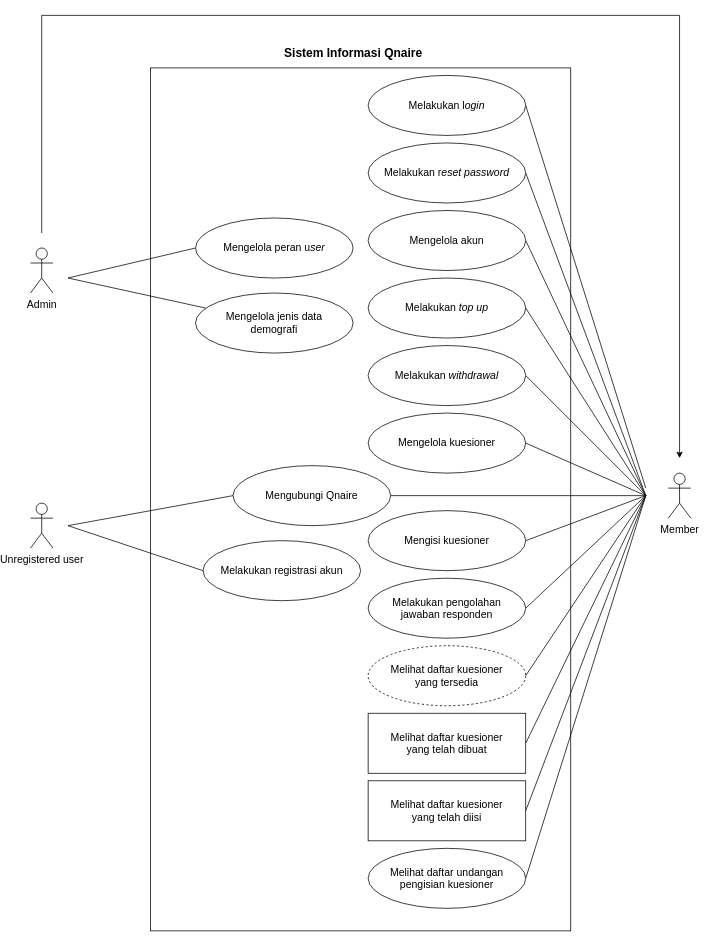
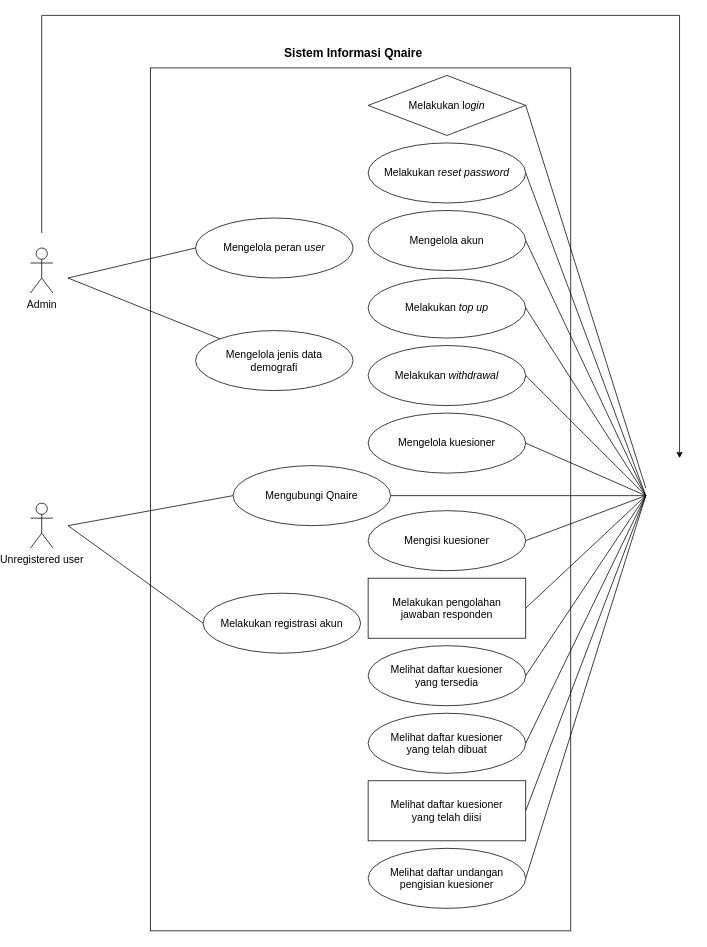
(447, 105) -> (447, 105)
(274, 323) -> (274, 360)
(679, 495) -> none
(282, 570) -> (282, 623)
(447, 608) -> (447, 608)
(447, 675) -> (447, 675)
(447, 743) -> (447, 743)
